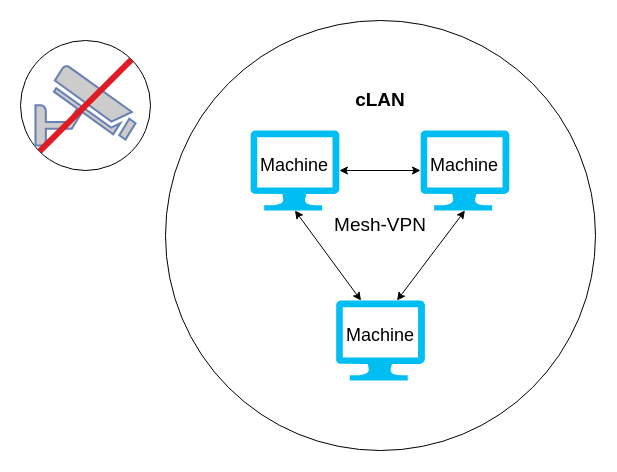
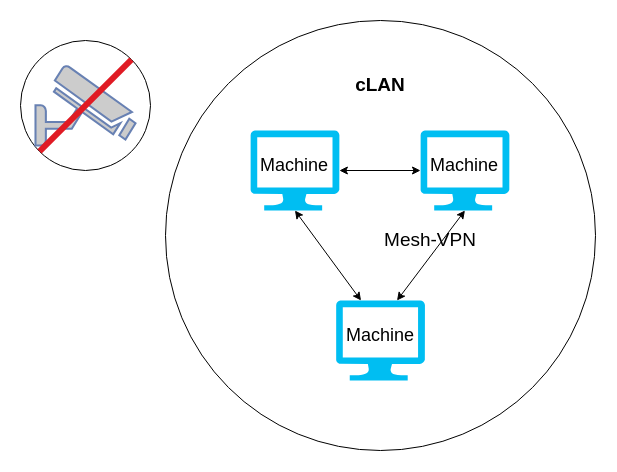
(381, 101) -> (381, 86)
(381, 226) -> (431, 241)
